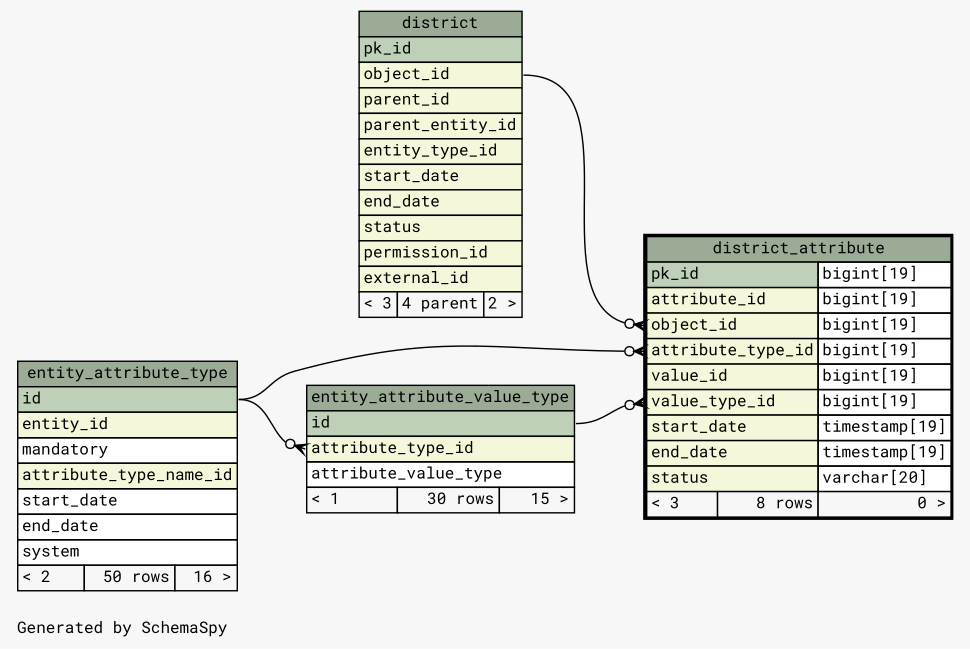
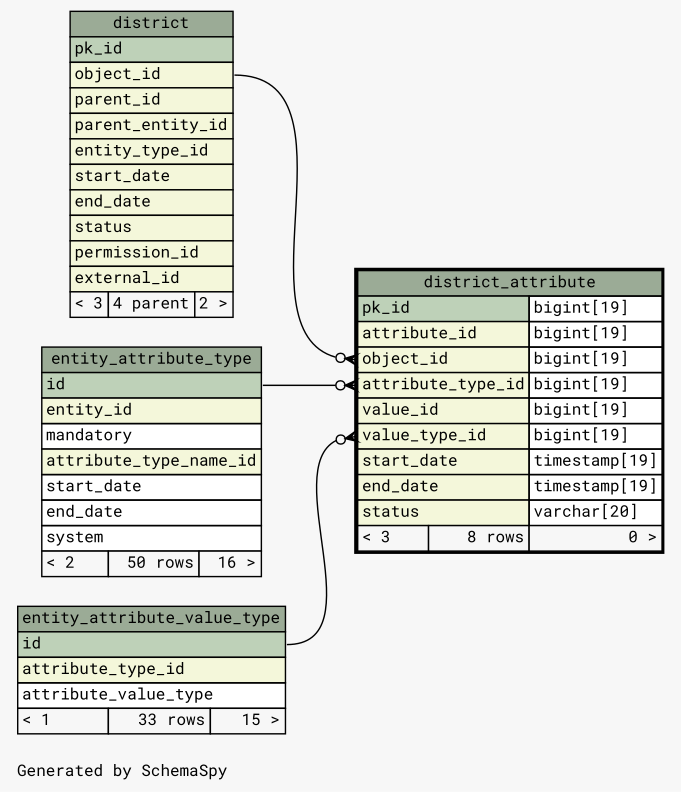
(266, 415) -> none
(461, 499) -> (172, 720)
